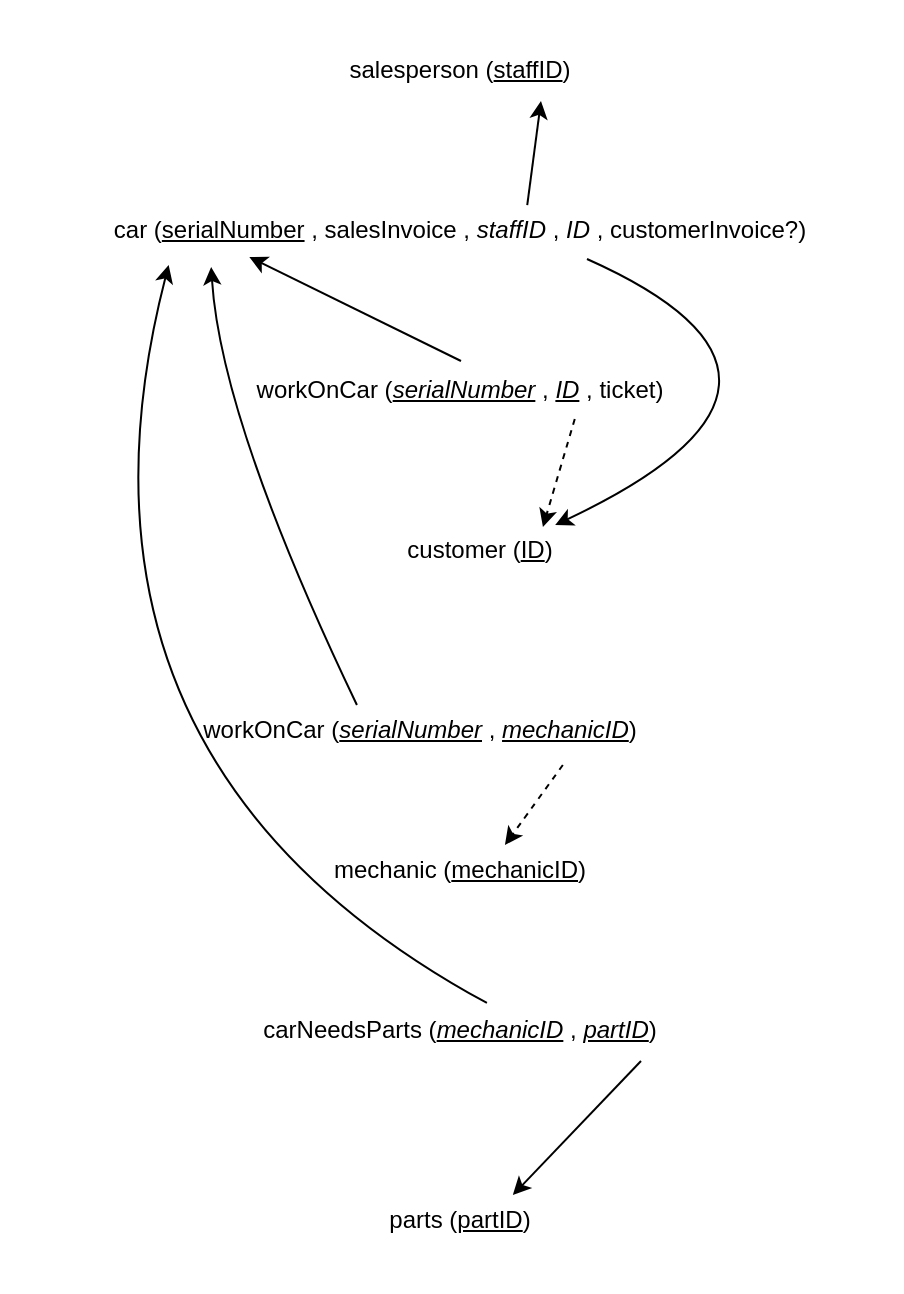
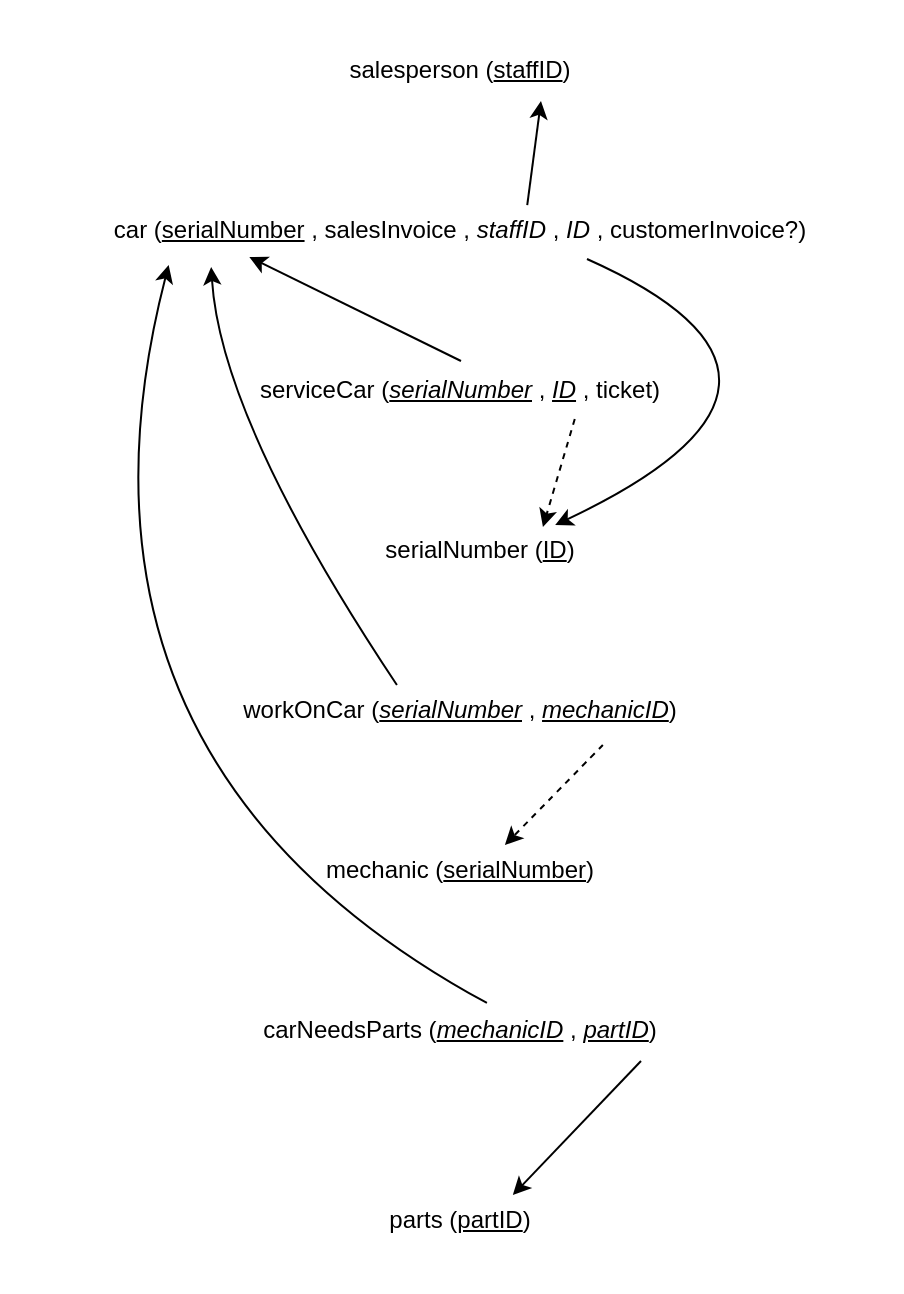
(461, 391) -> (461, 391)
(481, 551) -> (481, 551)
(421, 731) -> (461, 711)
(461, 871) -> (461, 871)
